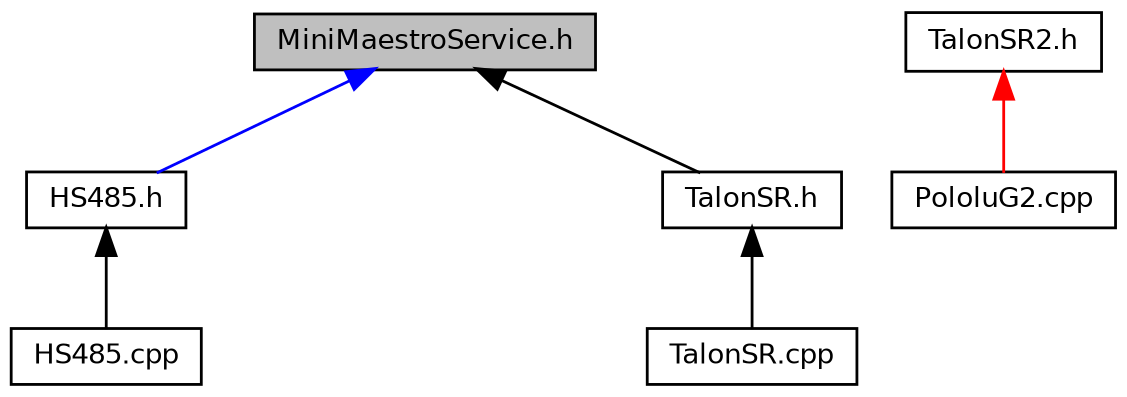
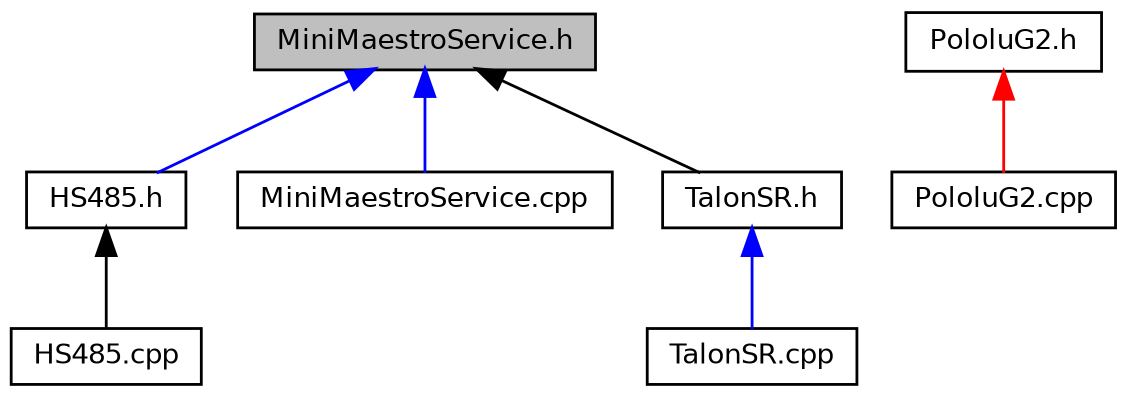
(1004, 42) -> (1004, 42)
none -> (425, 200)
(752, 293) -> (752, 293)
